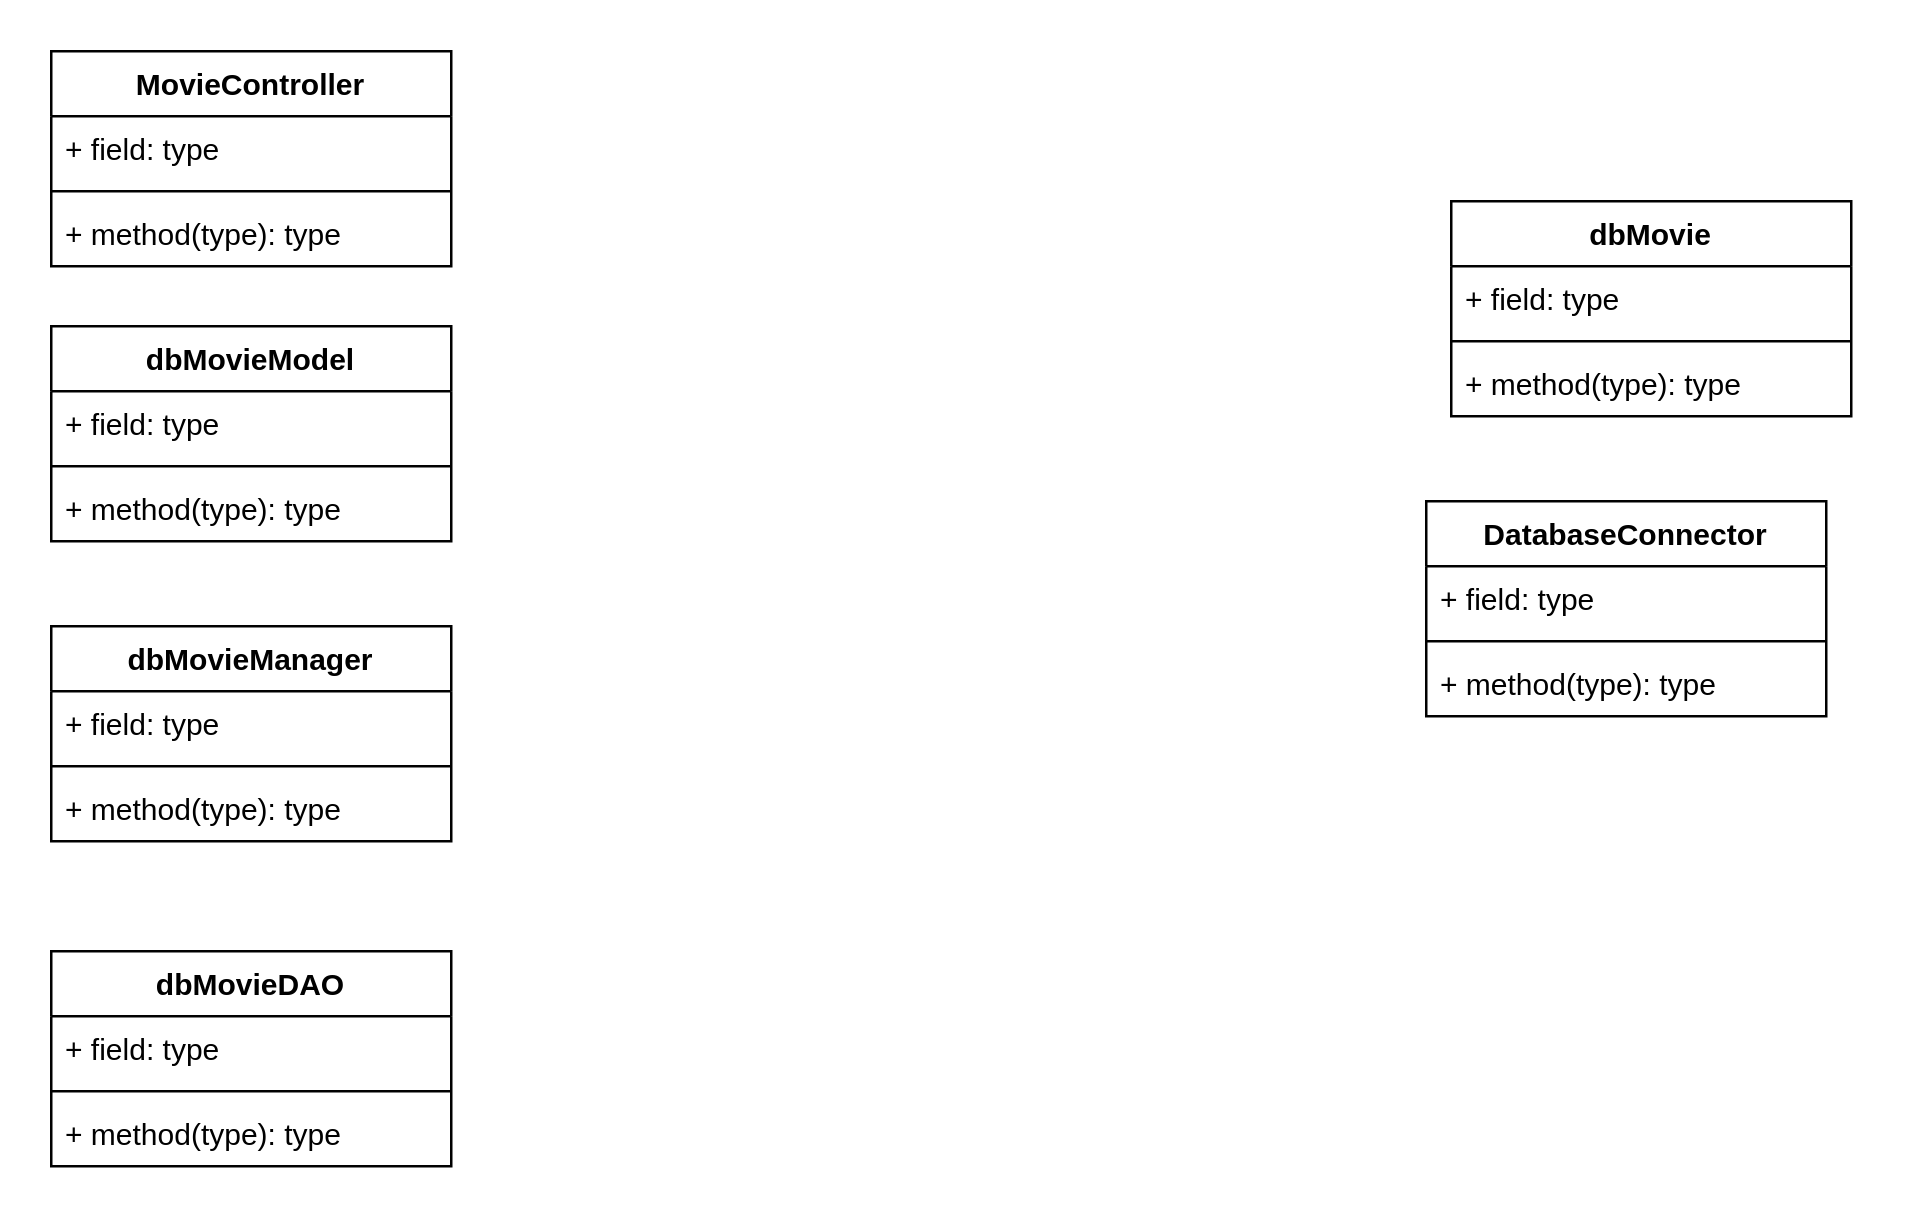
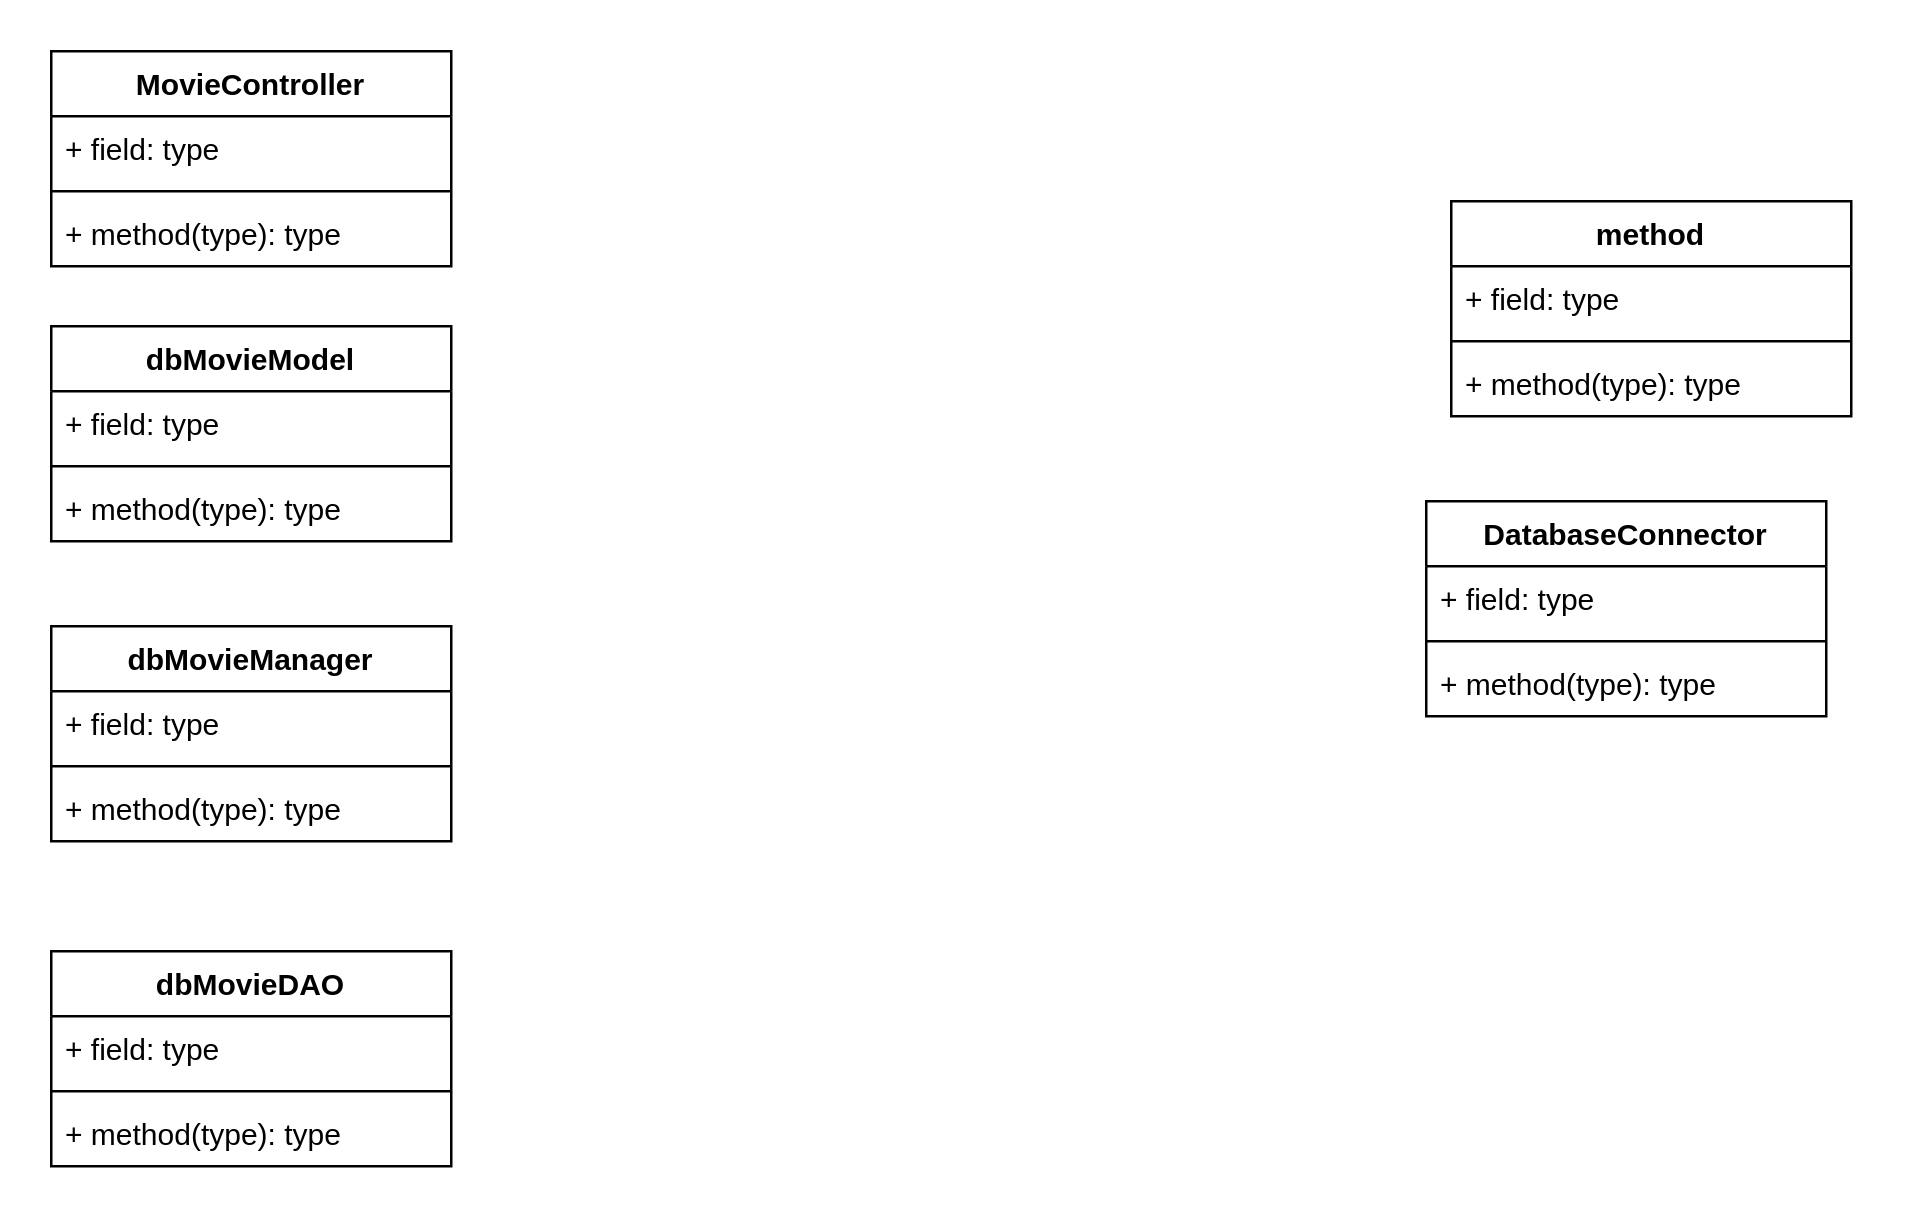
(1650, 235) -> (1650, 235)
